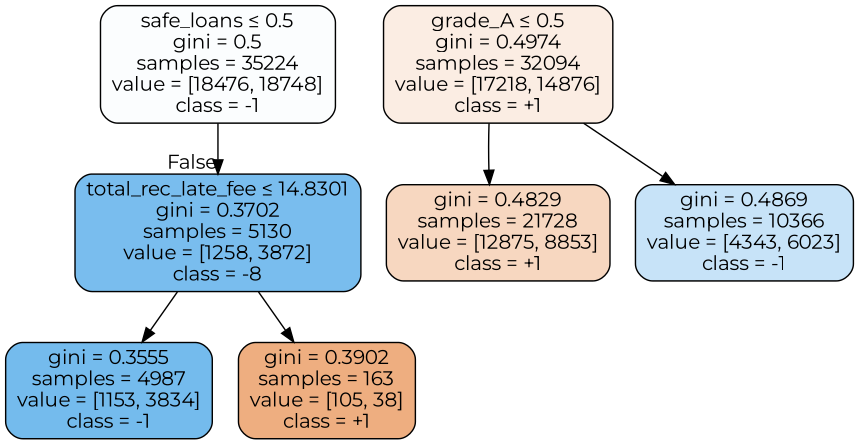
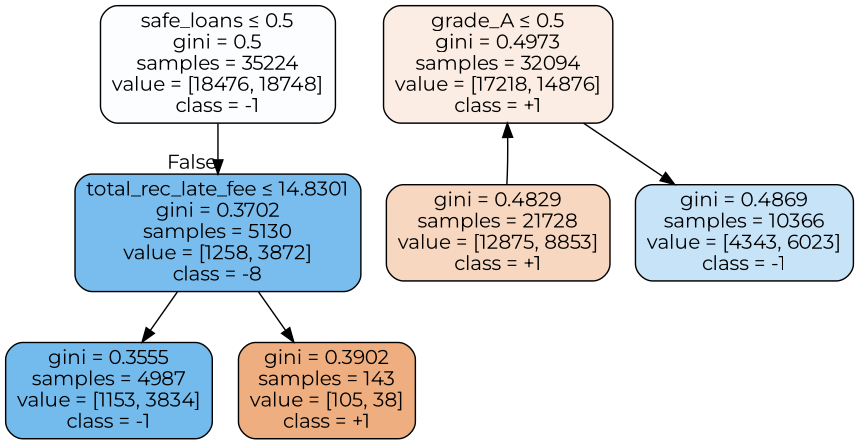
(498, 42) -> (498, 42)
(489, 147) -> (508, 161)
(327, 379) -> (327, 379)
